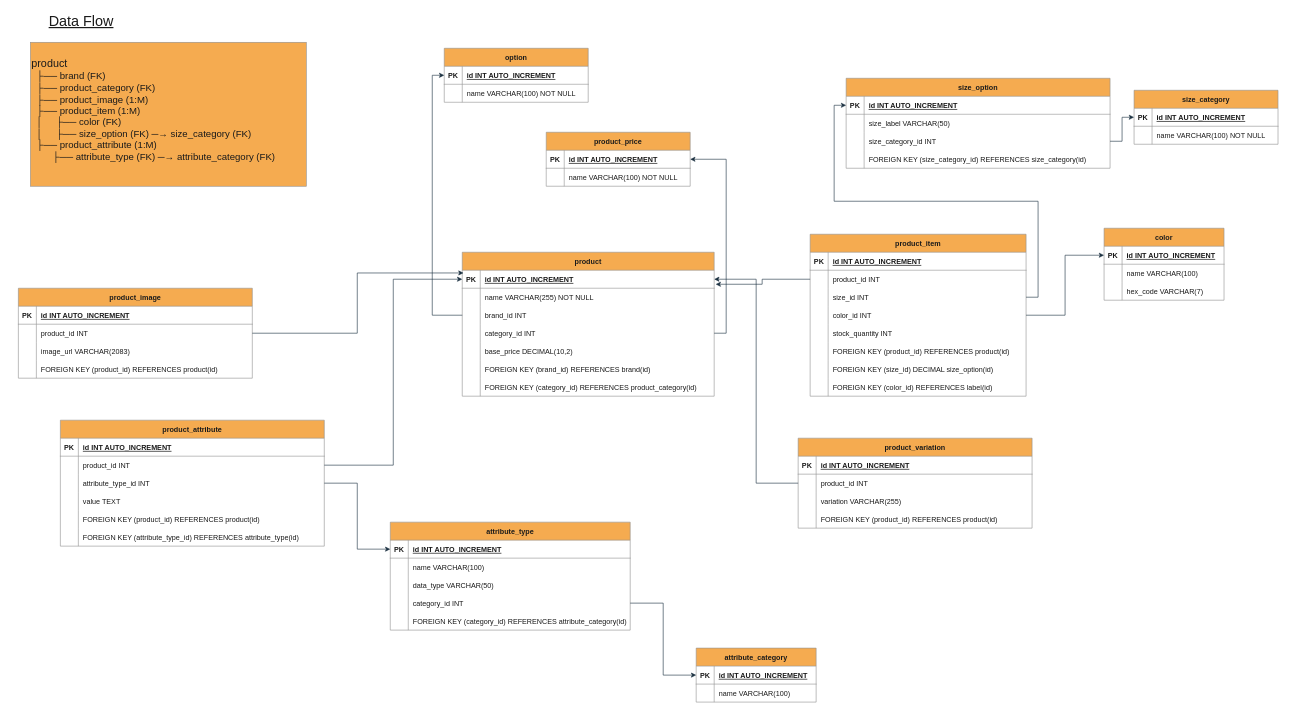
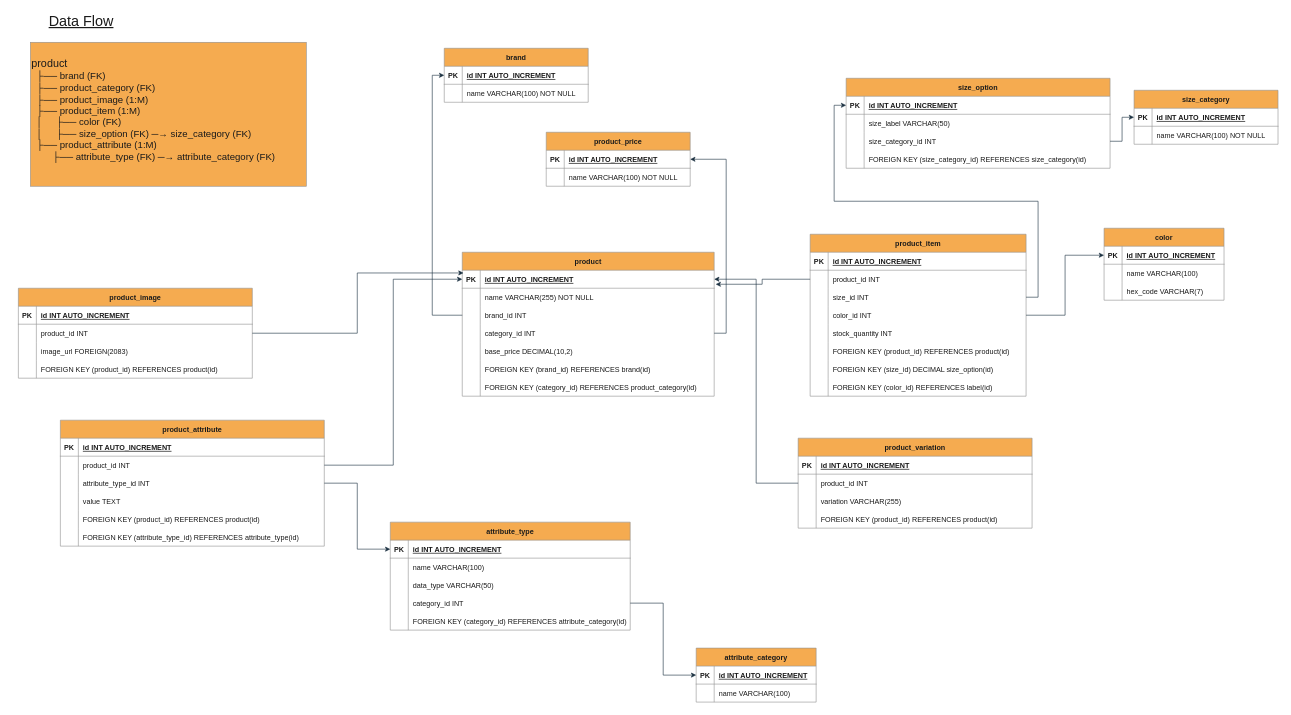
(516, 58) -> (516, 58)
(84, 352) -> (84, 352)
